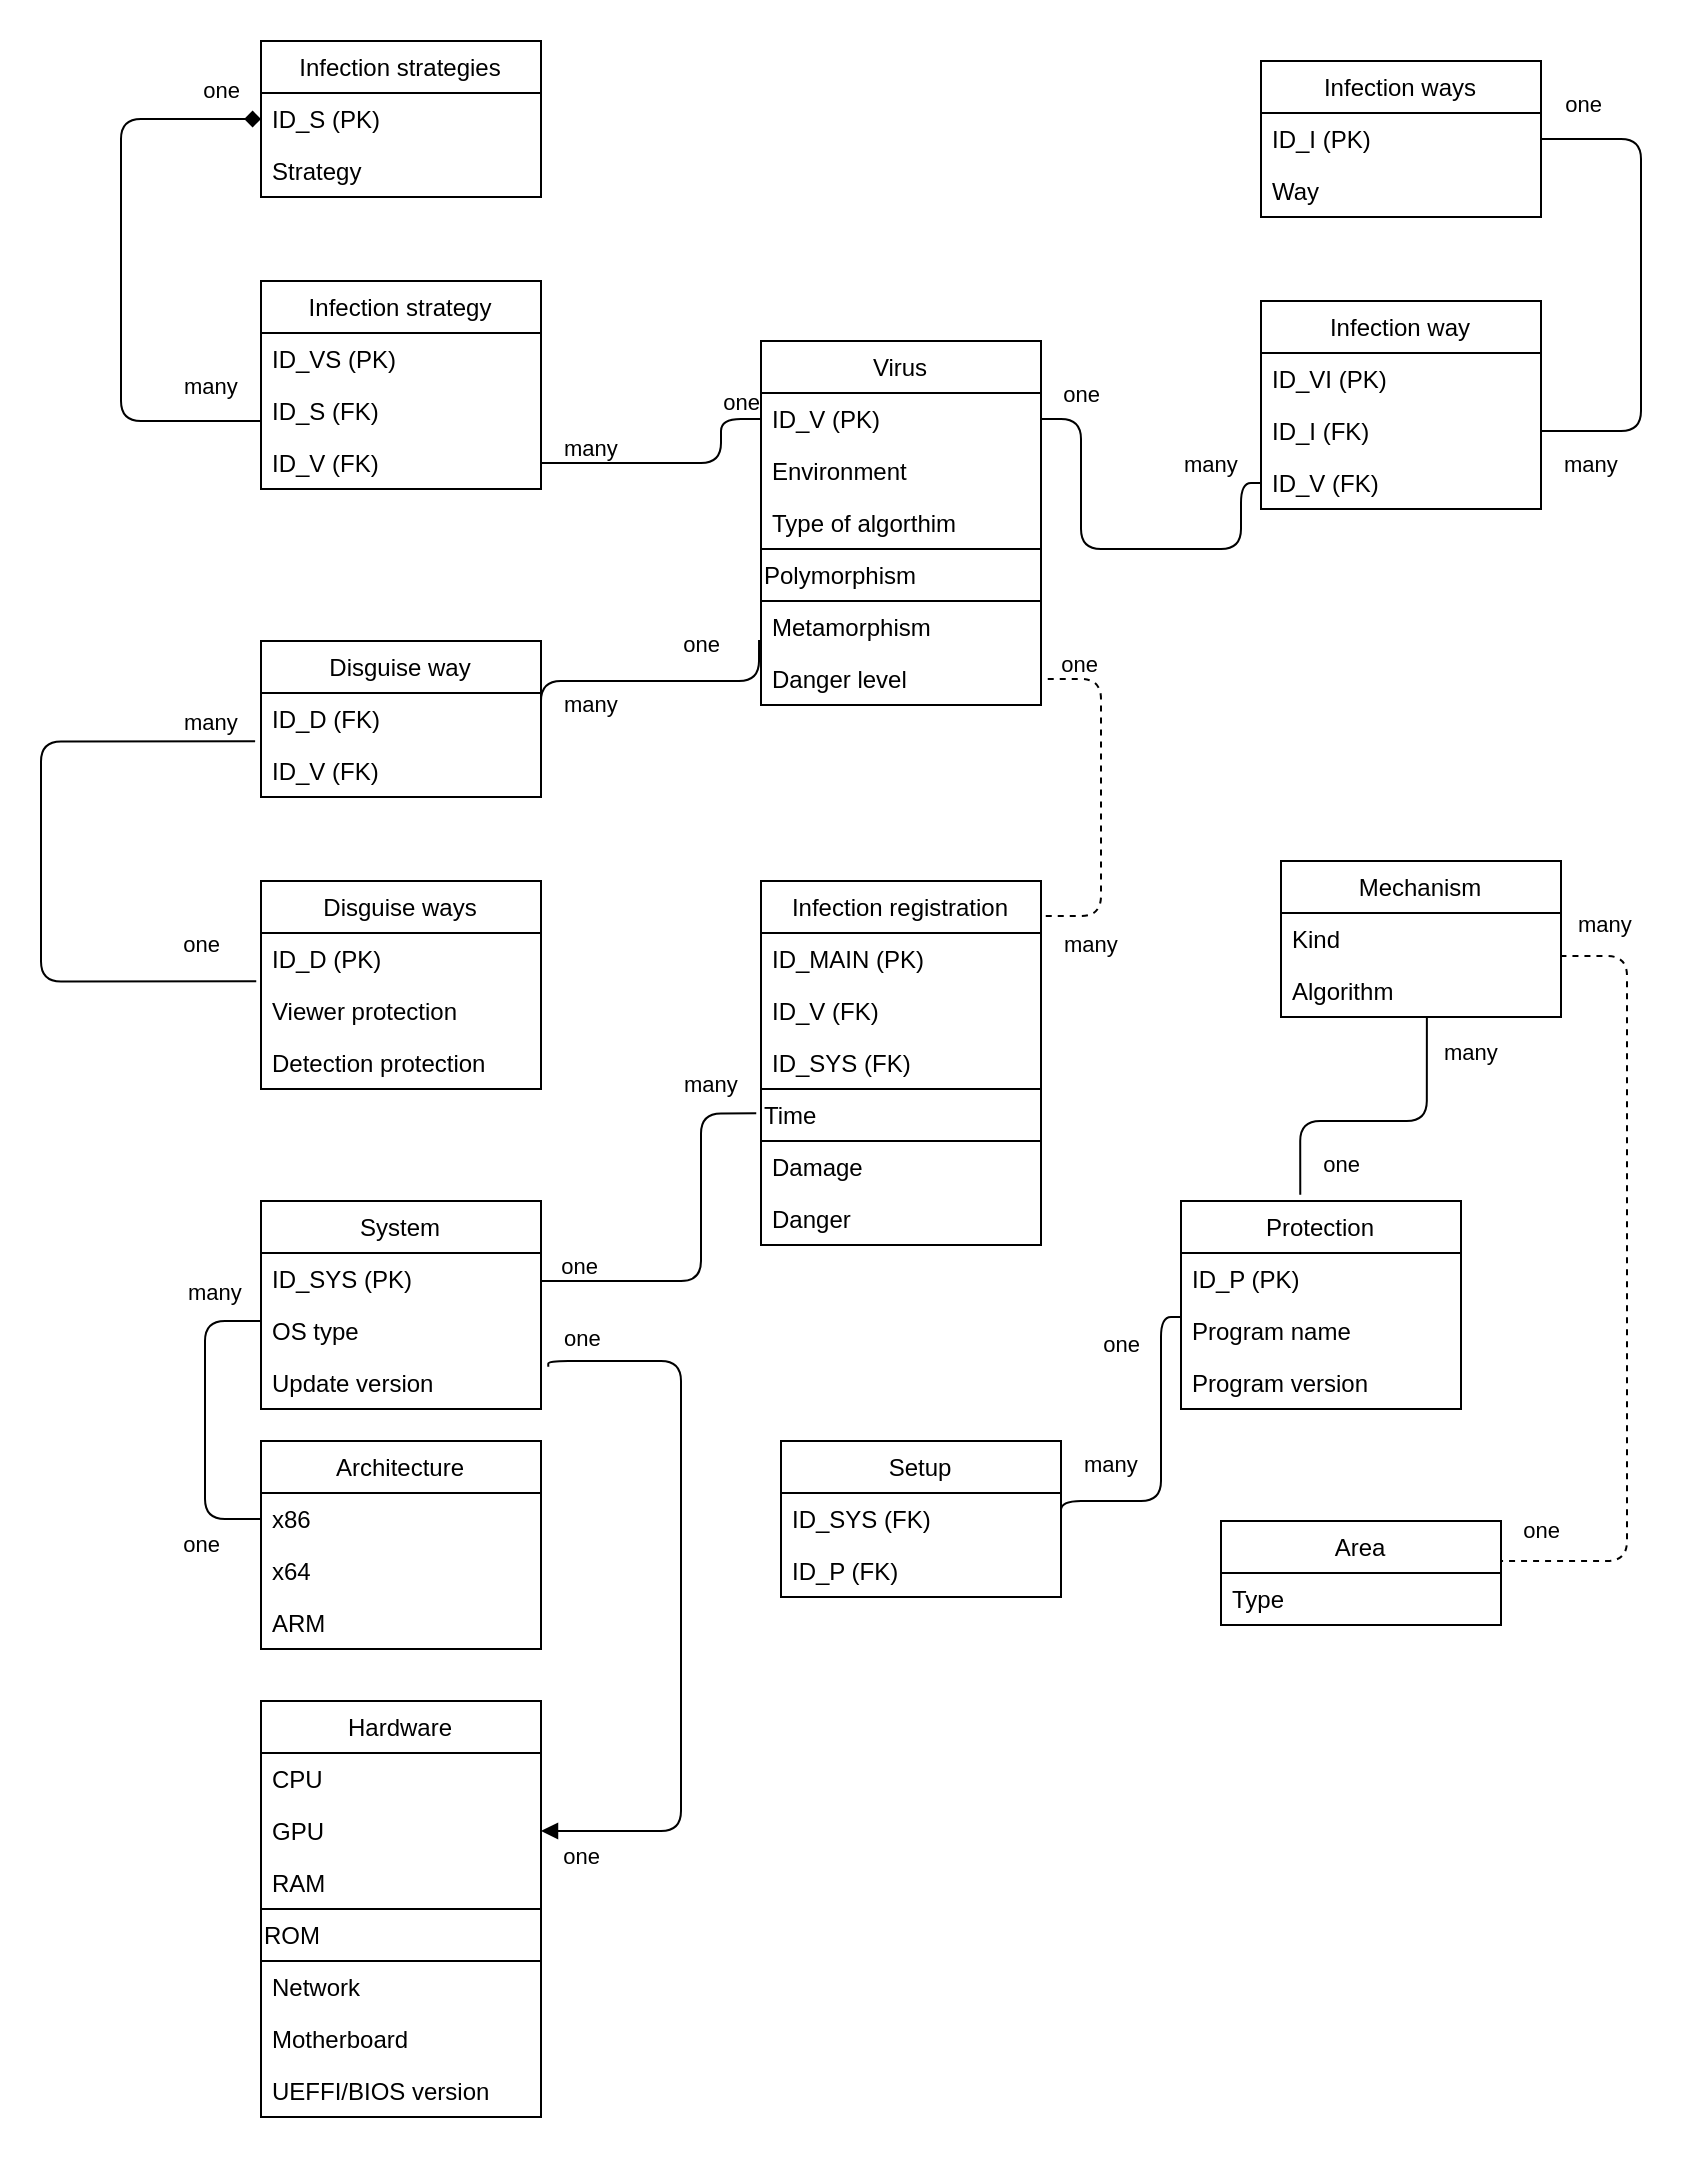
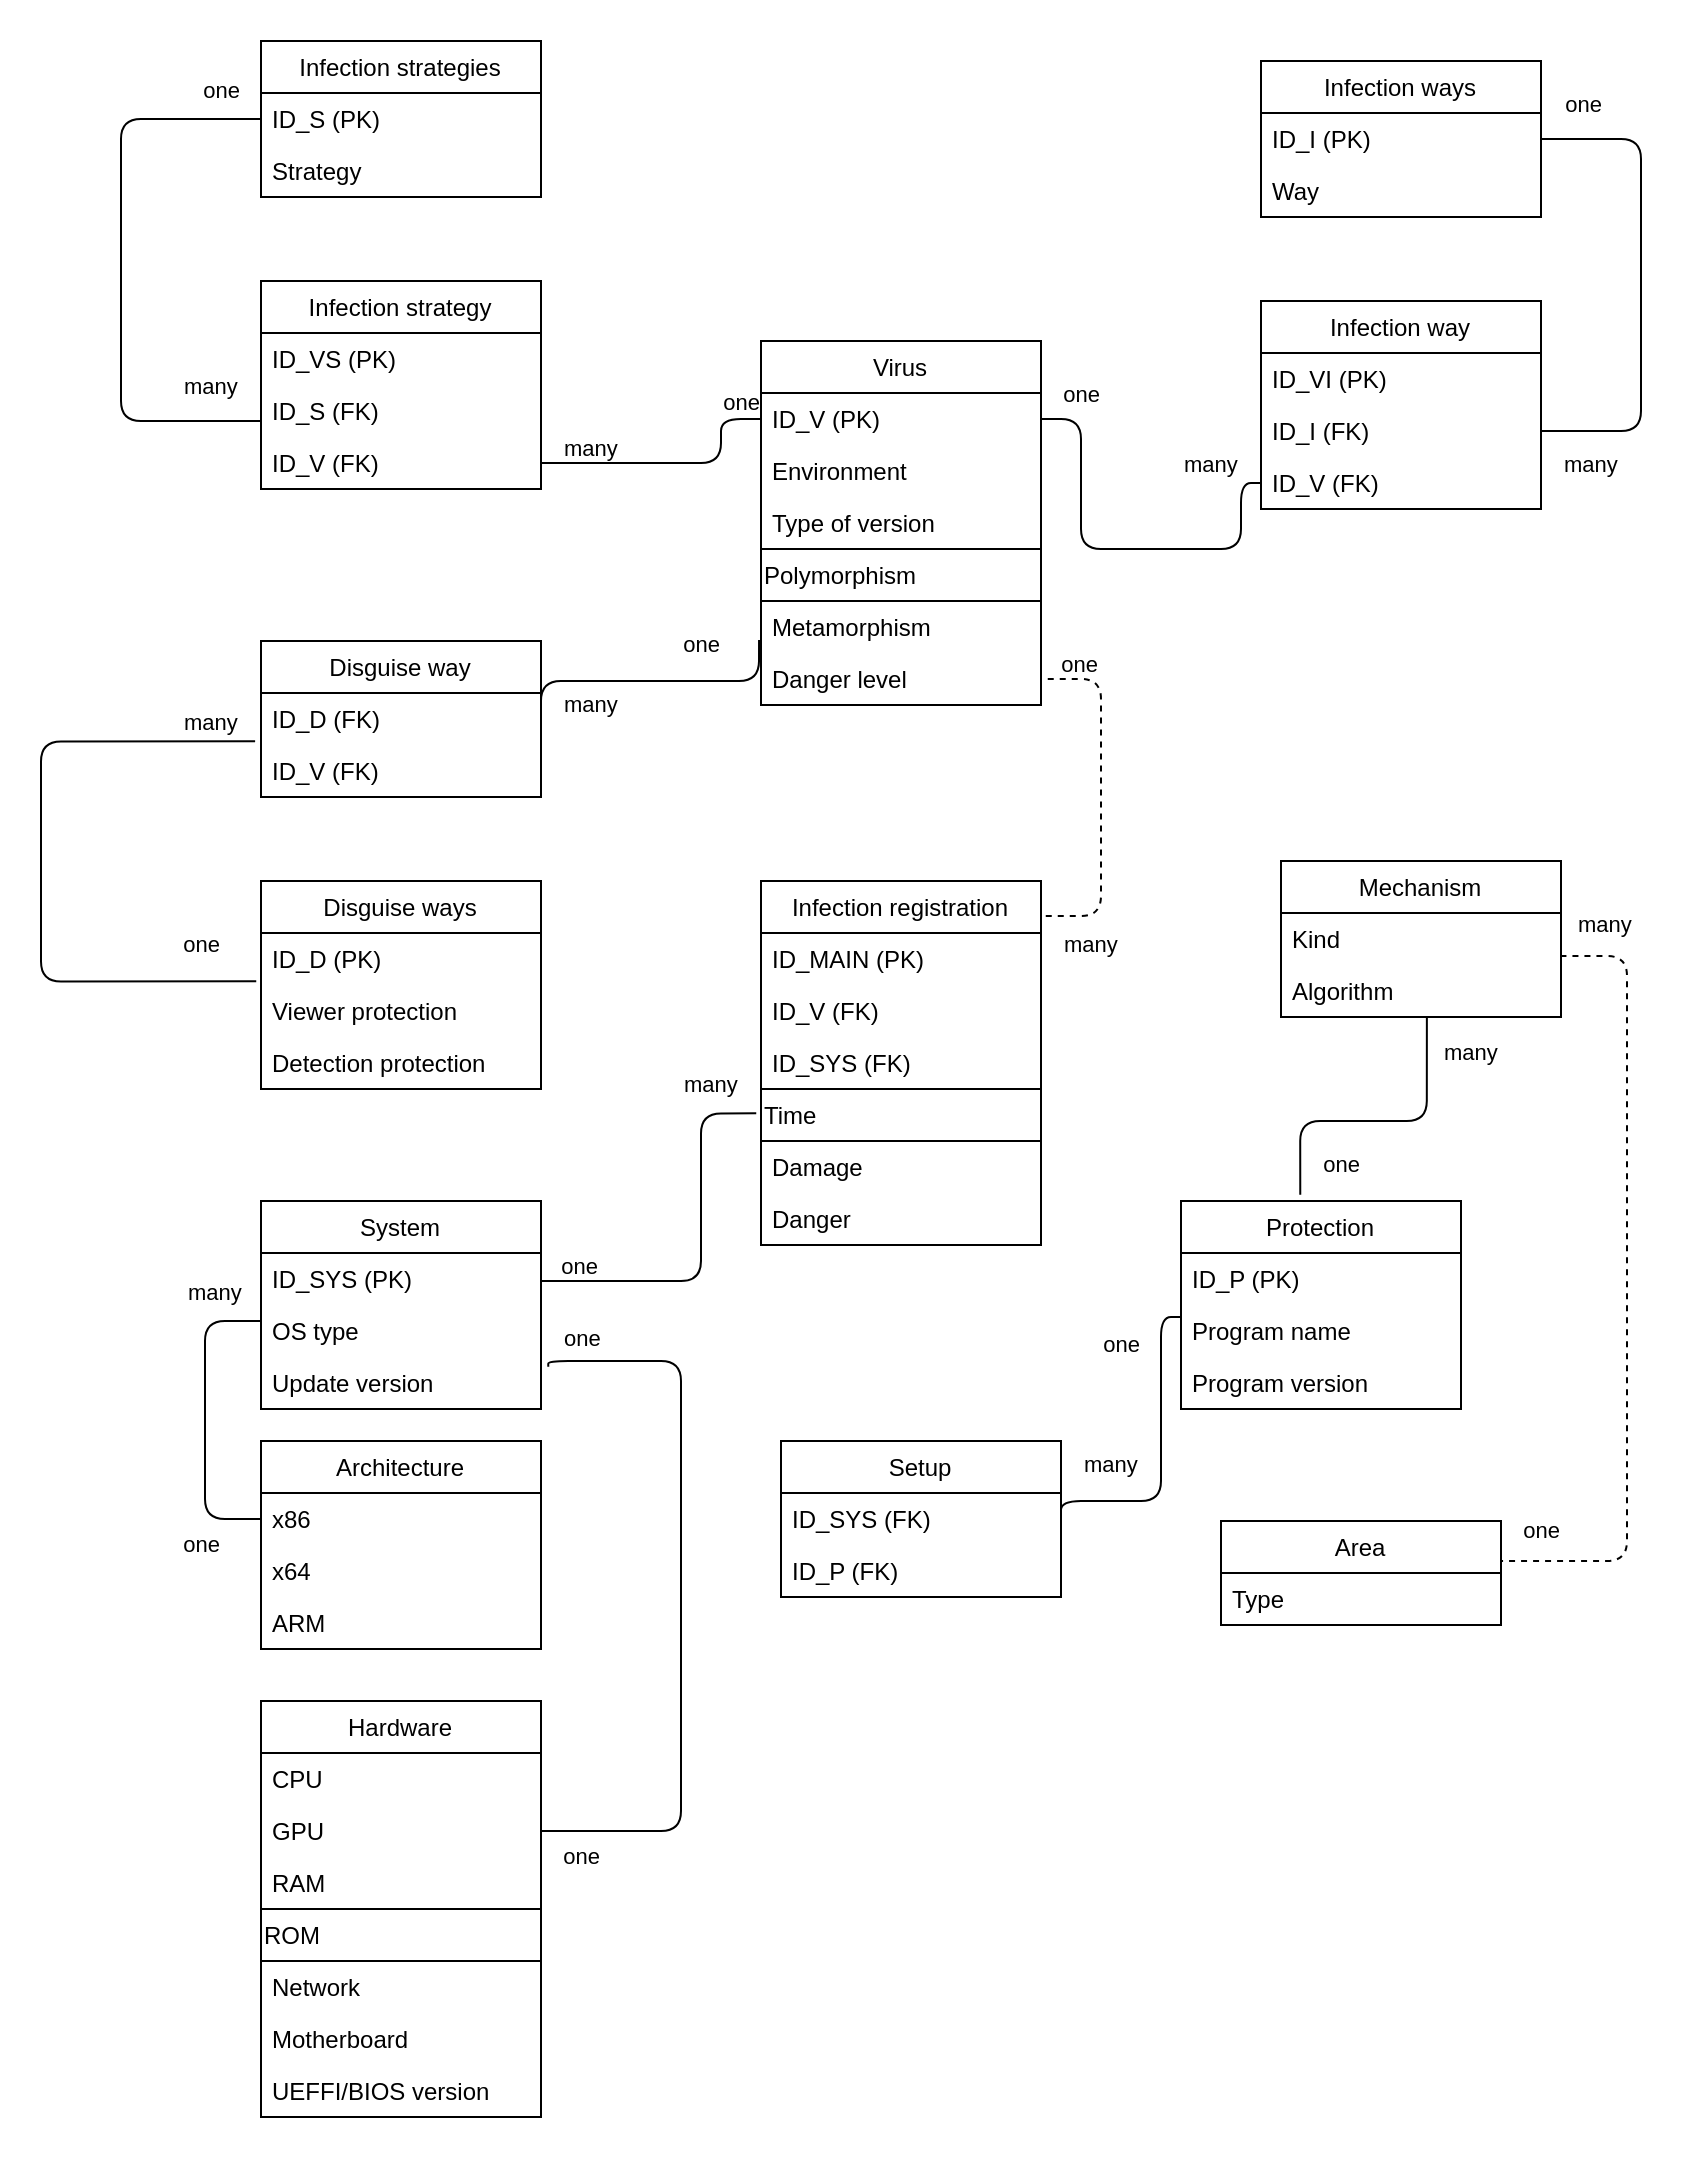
(245, 119) -> (252, 119)
(874, 524) -> (863, 524)
(558, 1831) -> (551, 1831)
